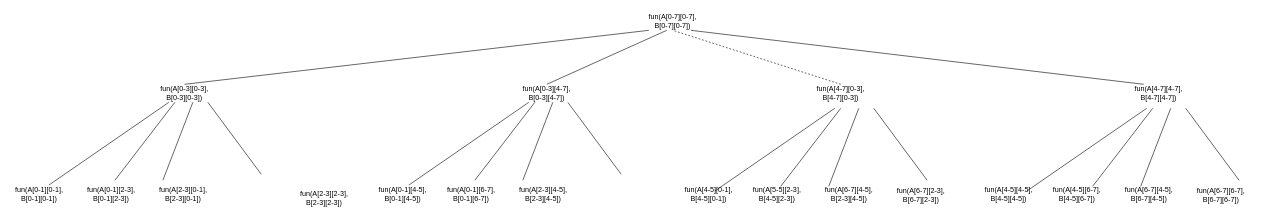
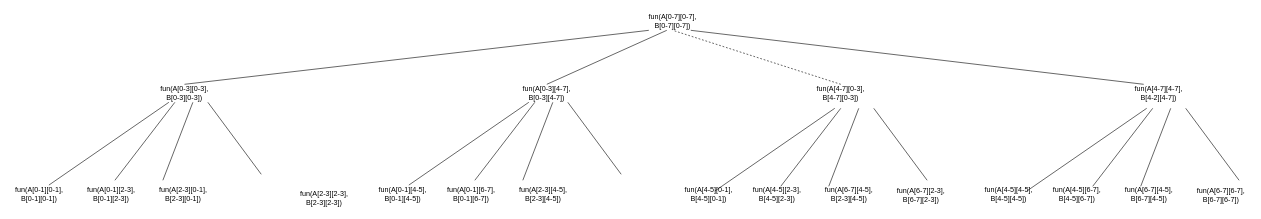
(1159, 93) -> (1159, 93)
(777, 194) -> (777, 194)
